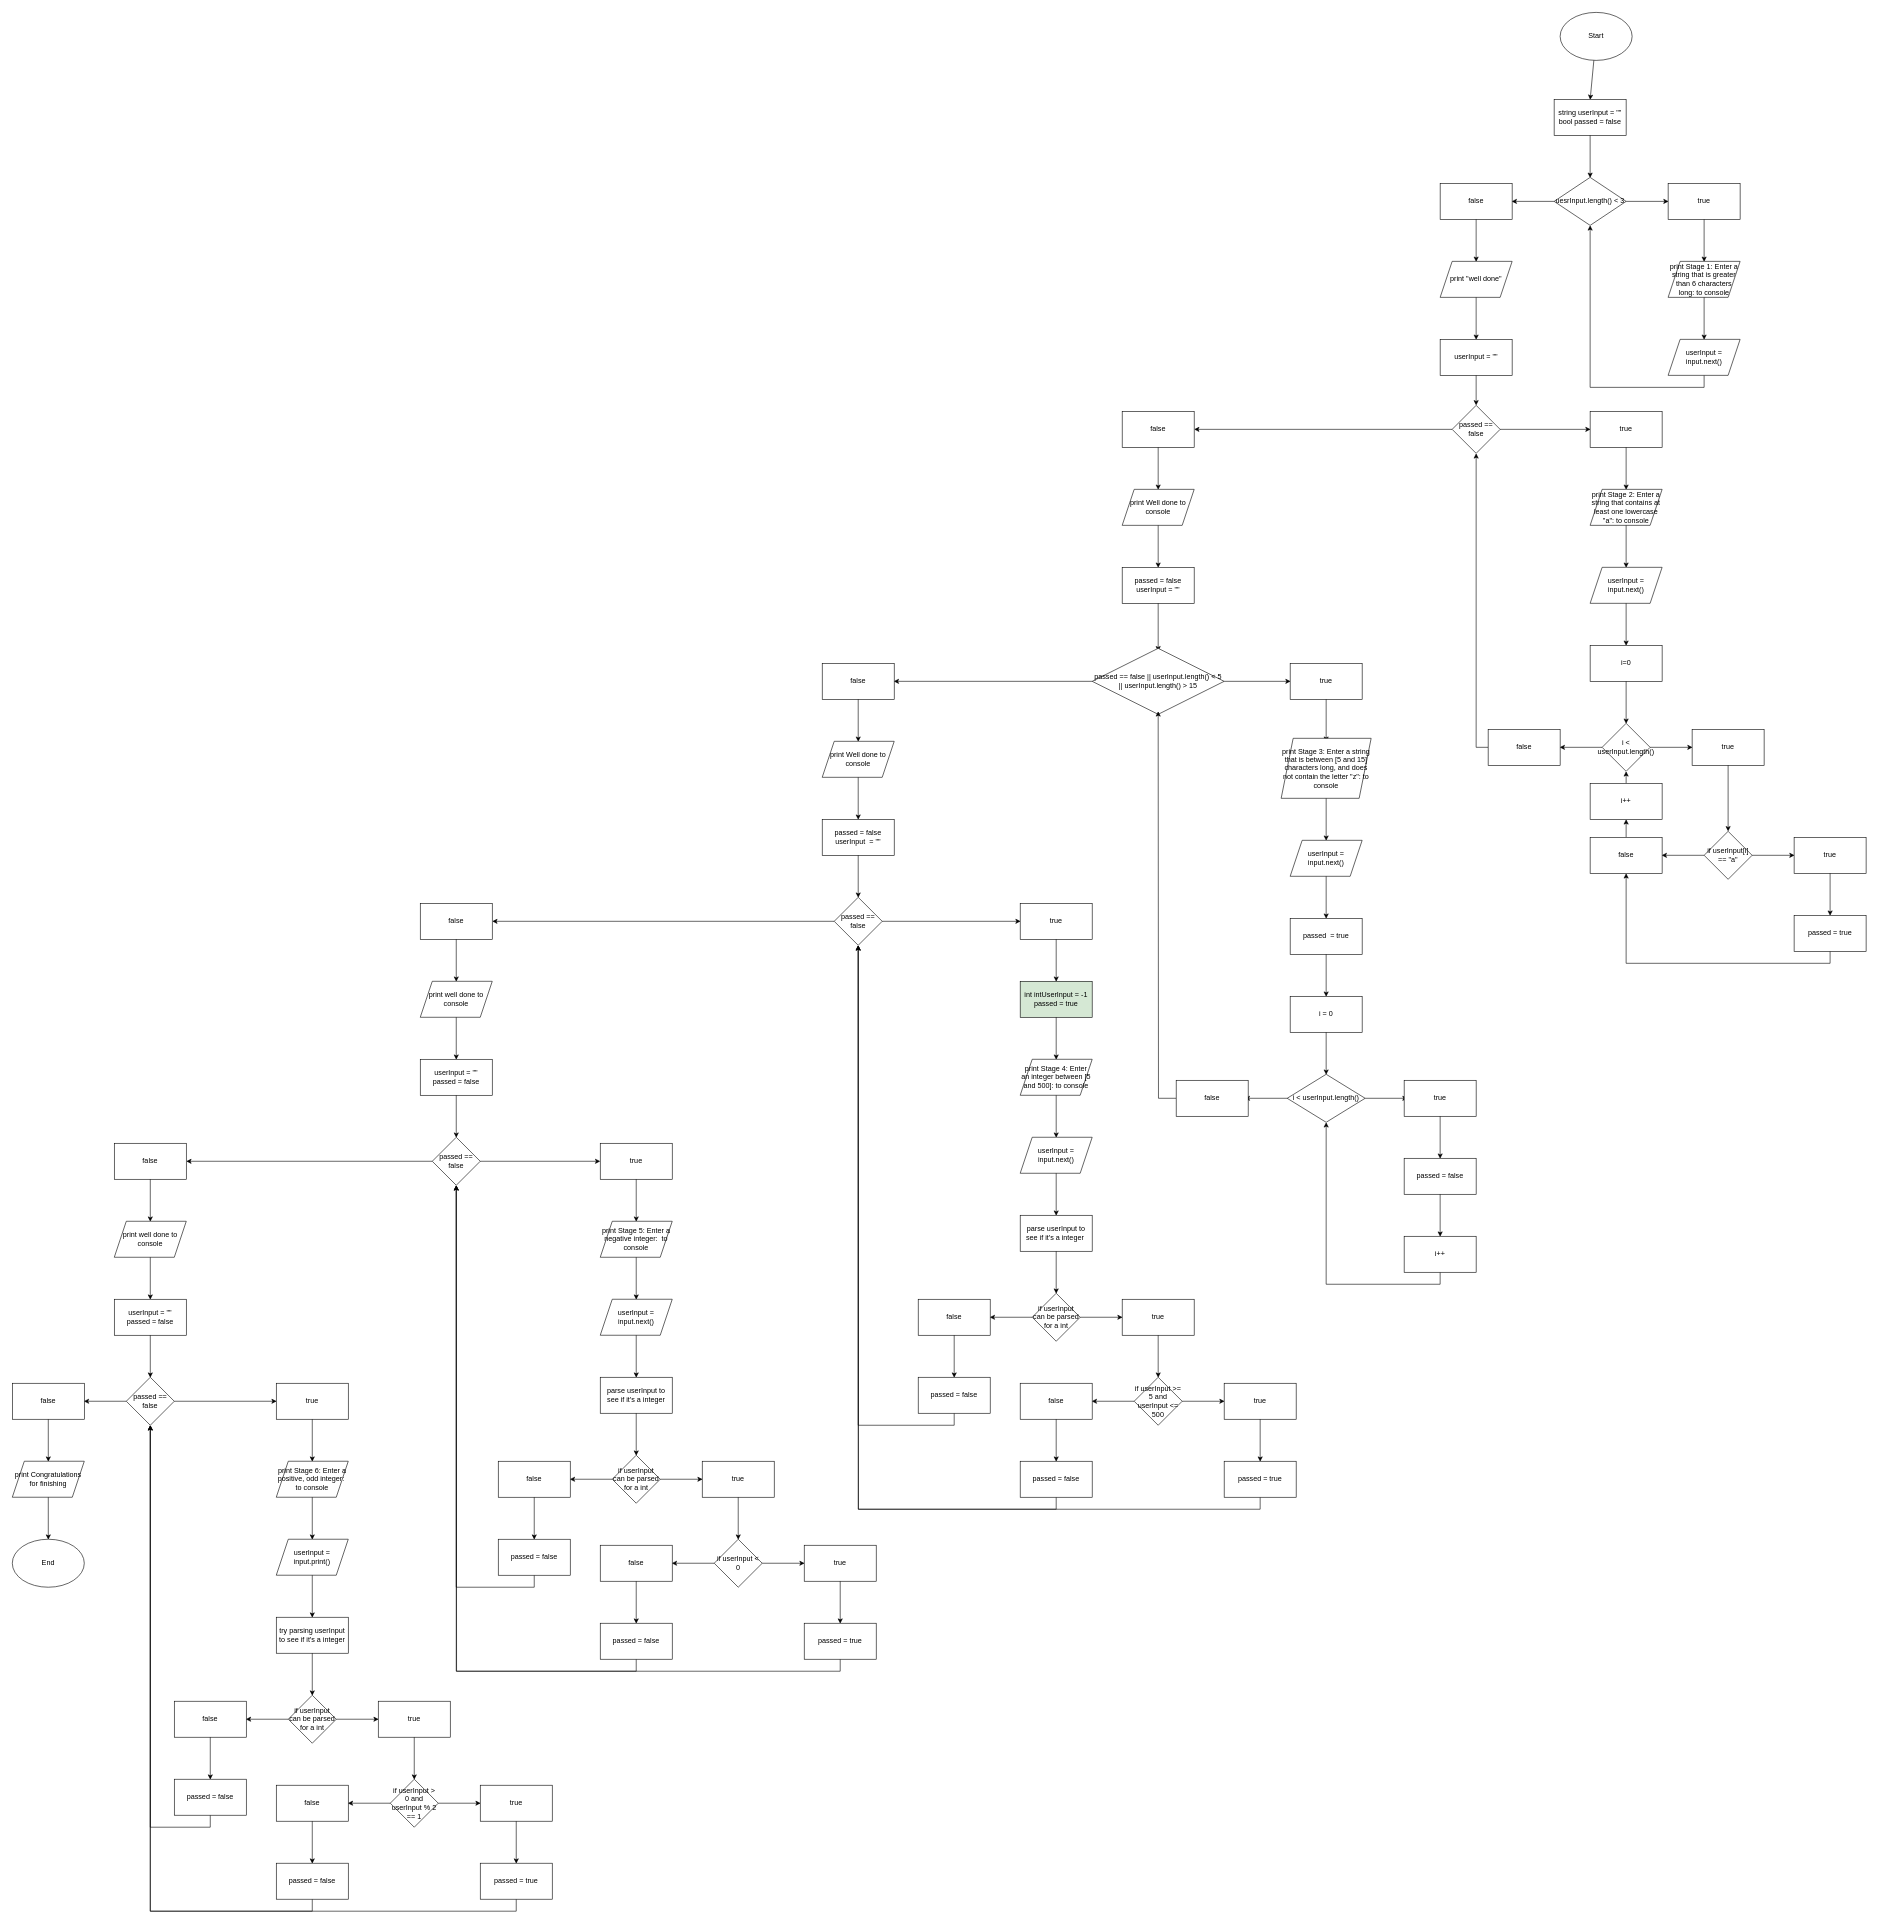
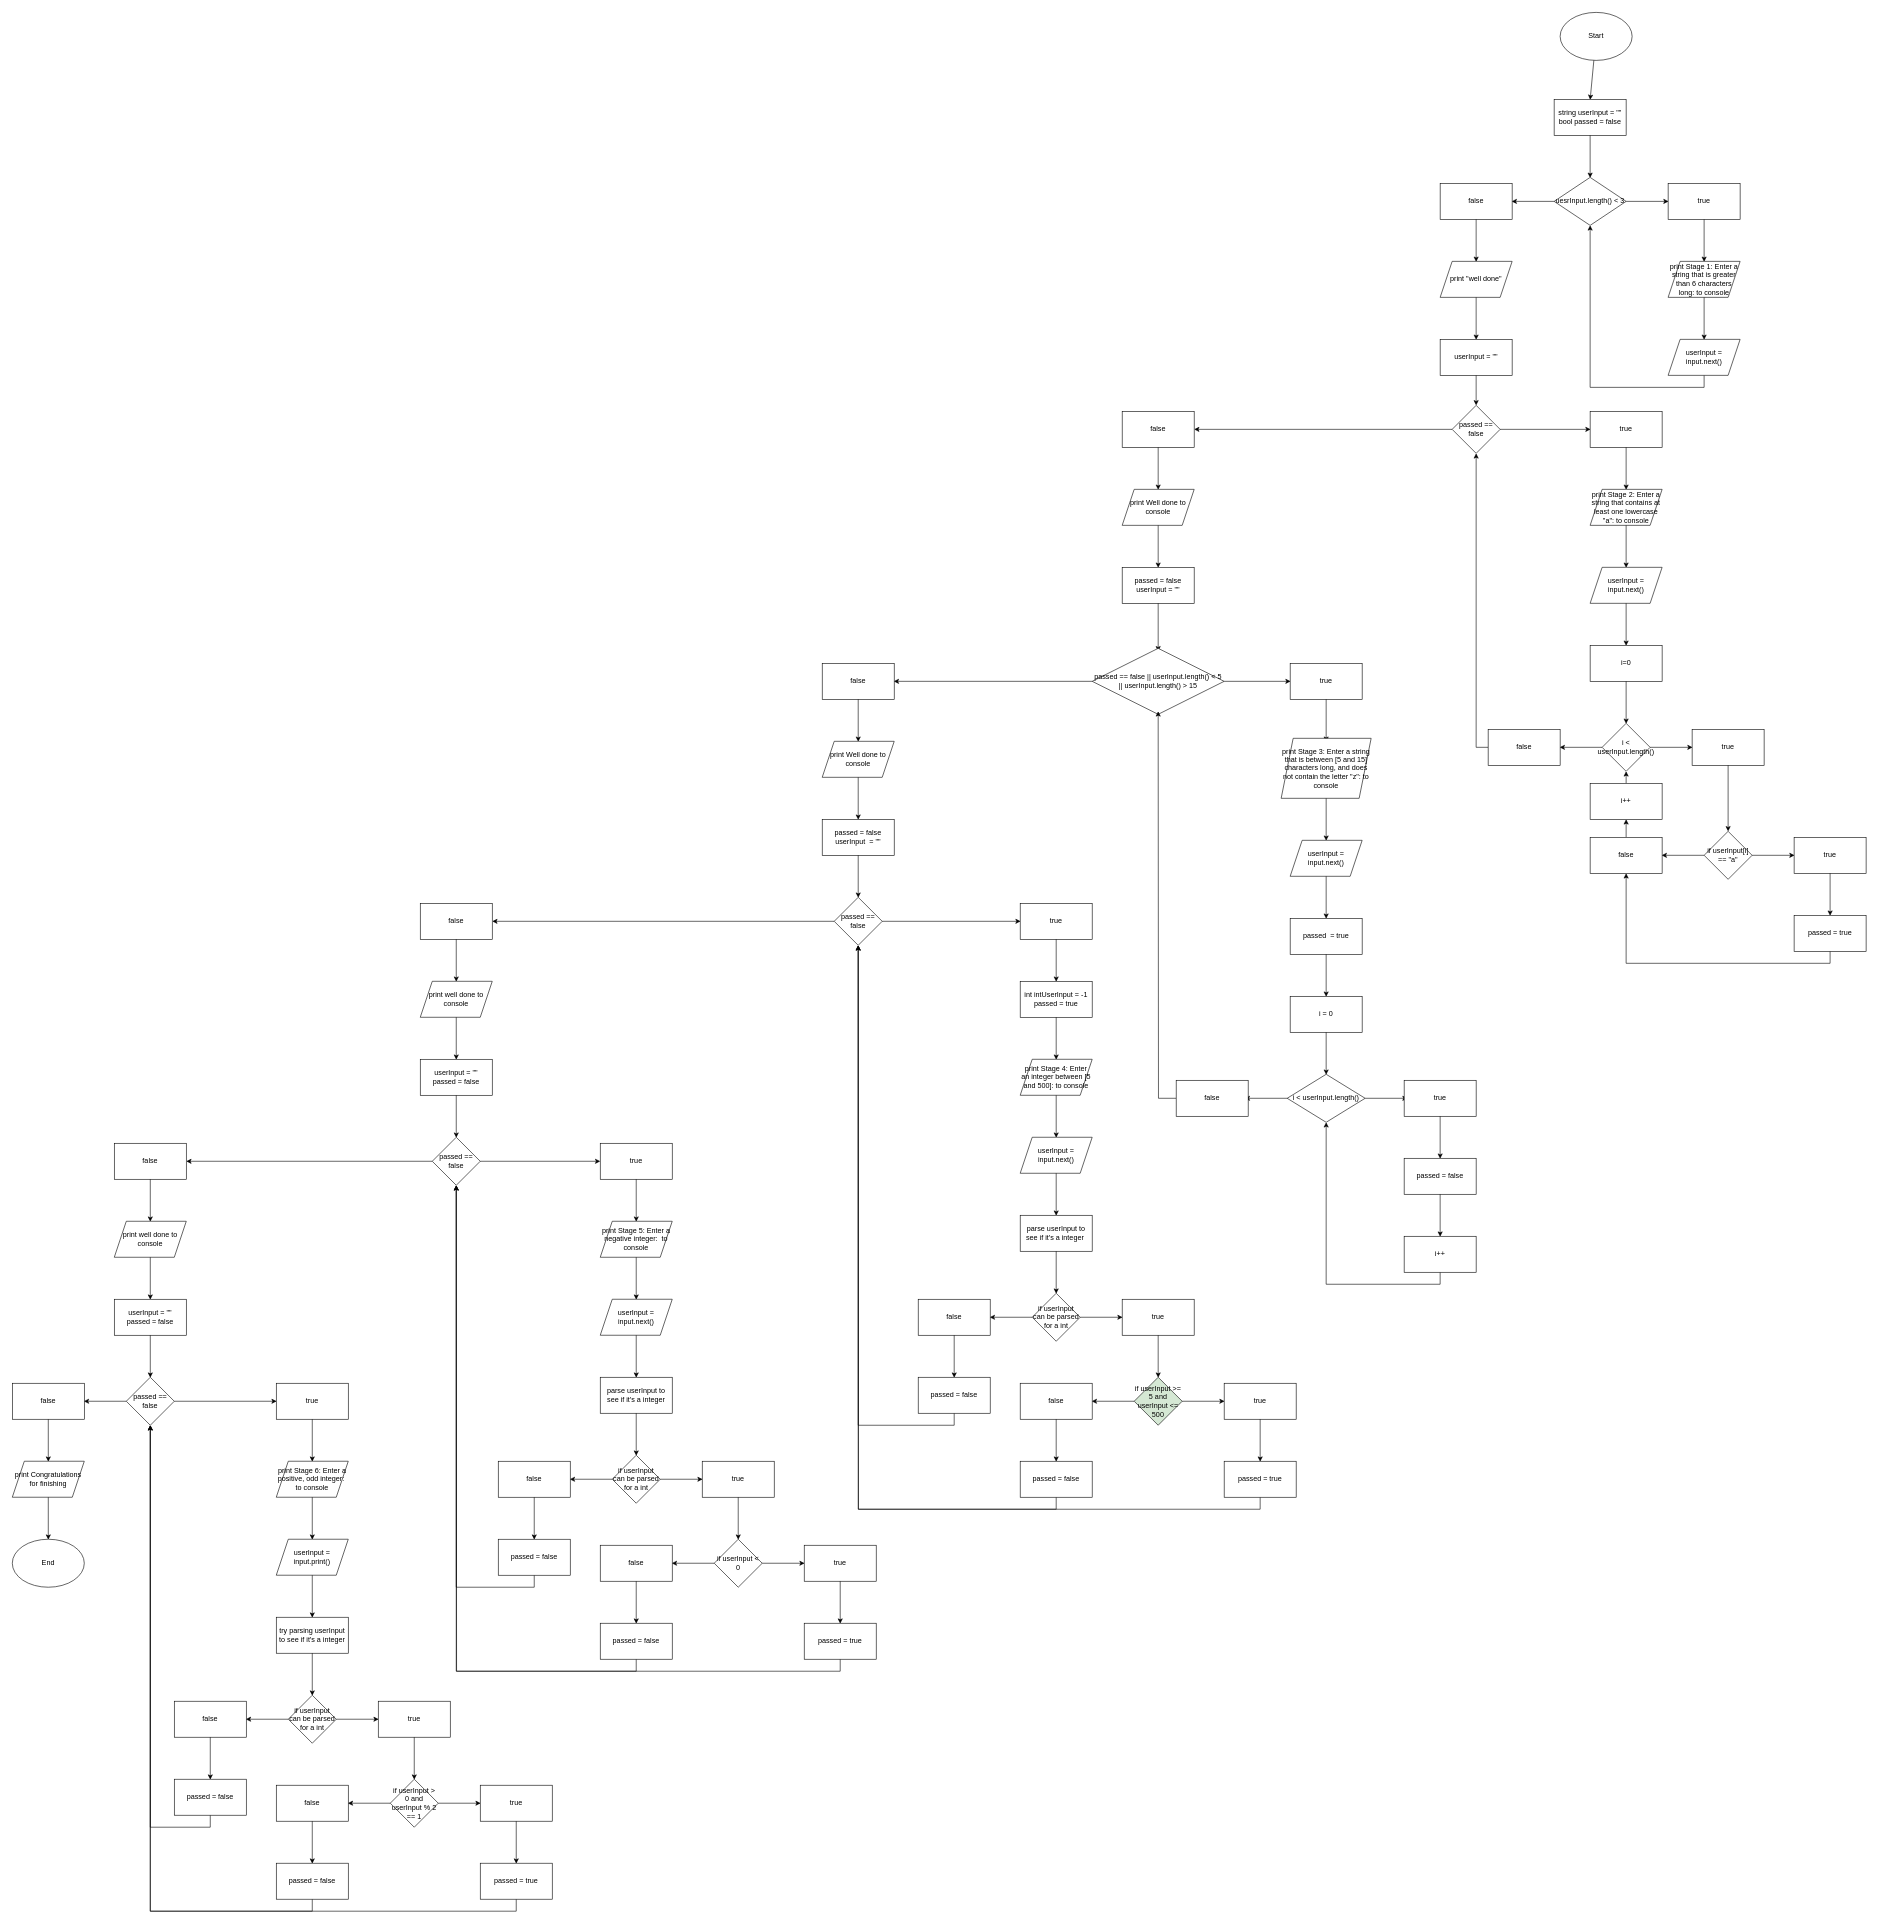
(1056, 999) -> (1056, 999)
(1158, 1401) -> (1158, 1401)
